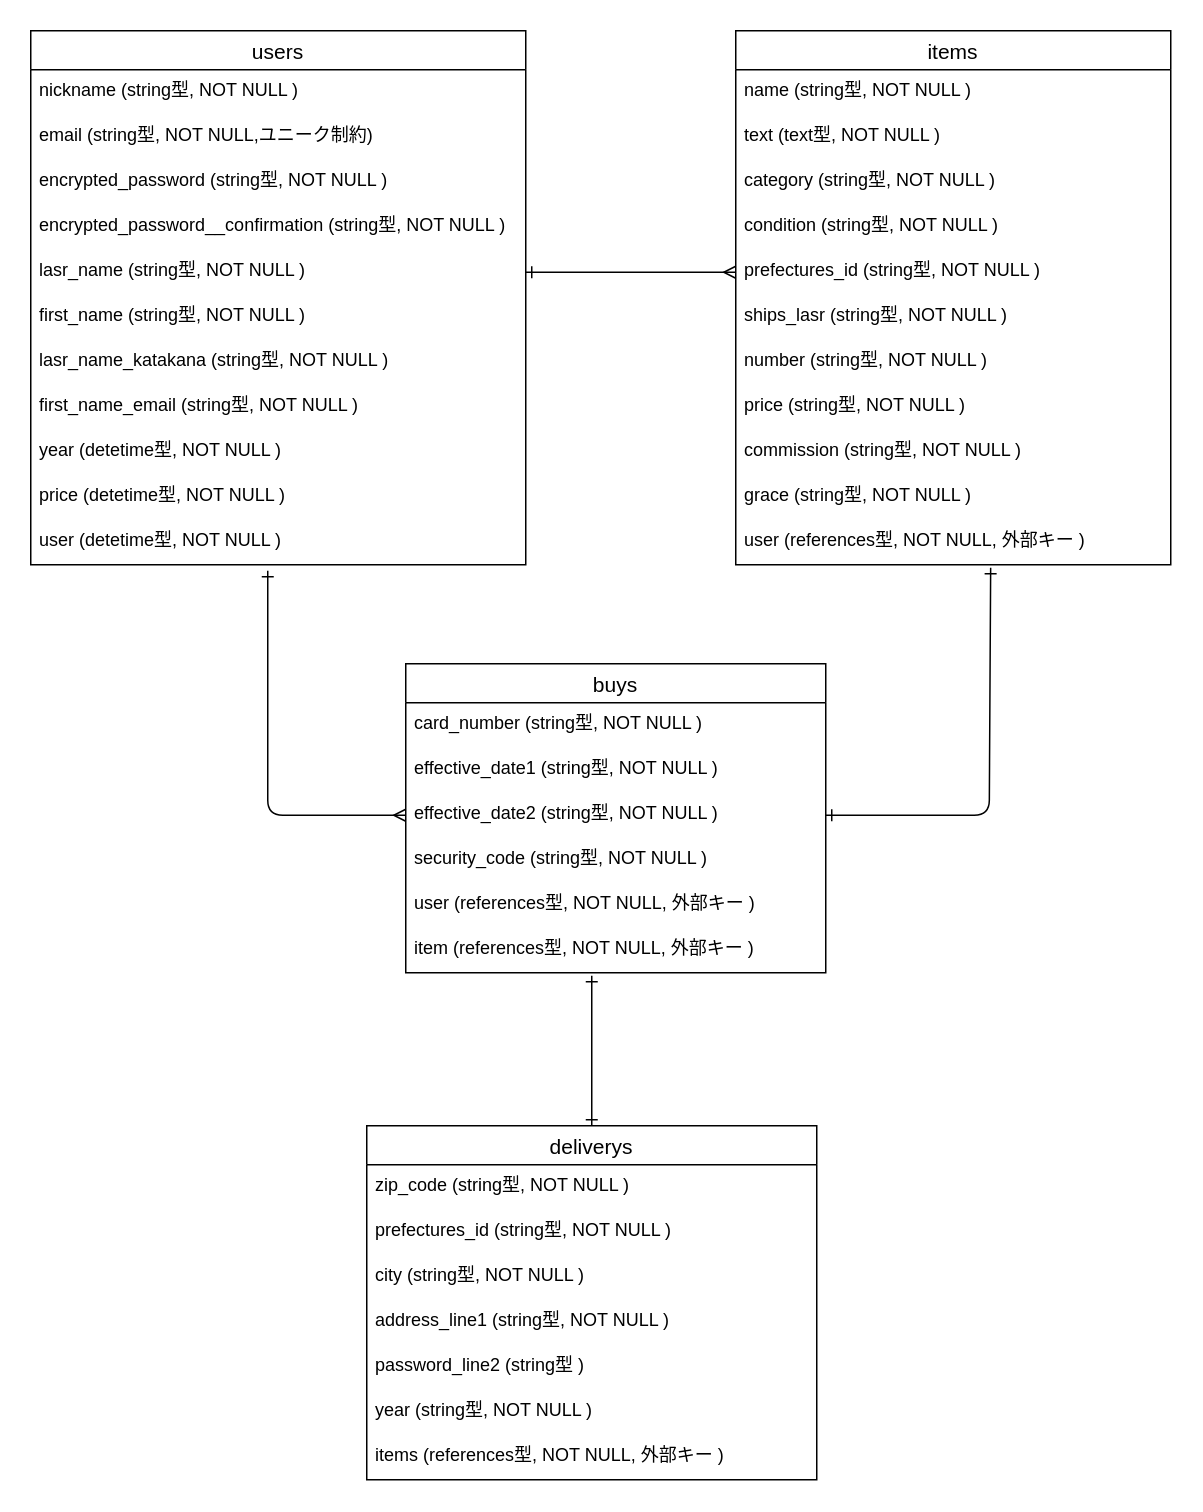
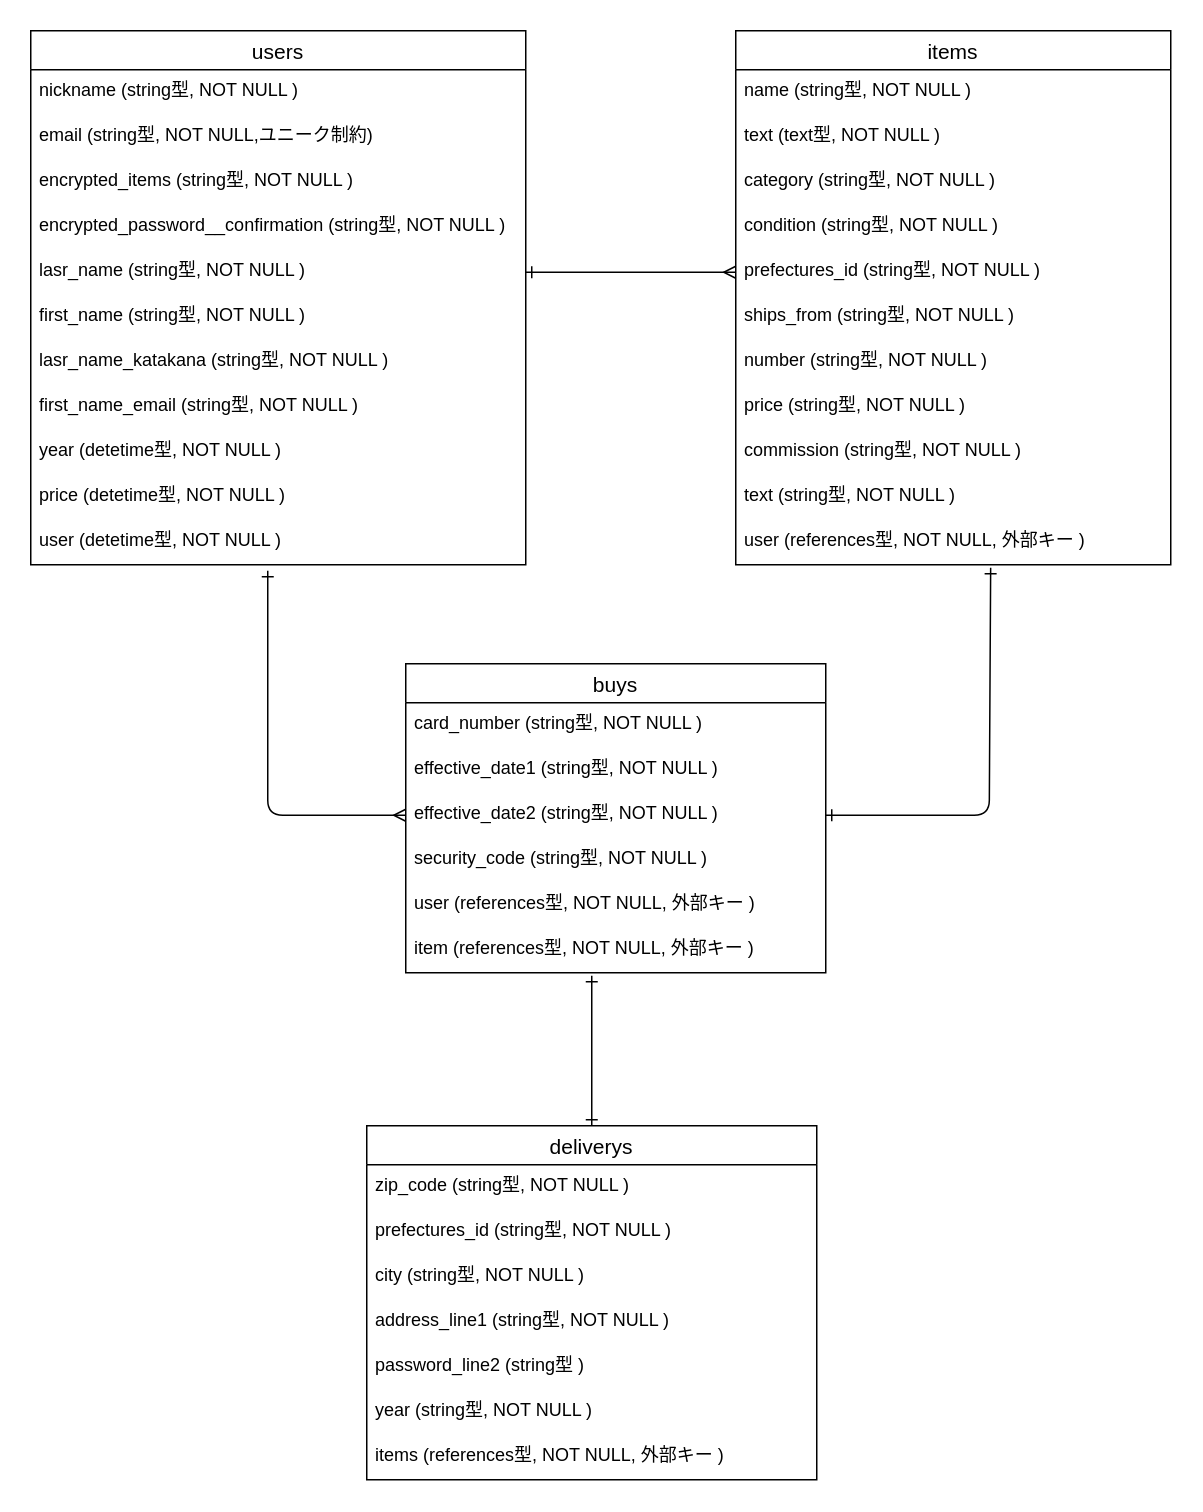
(225, 180) -> (208, 180)
(885, 315) -> (888, 315)
(865, 495) -> (860, 495)
